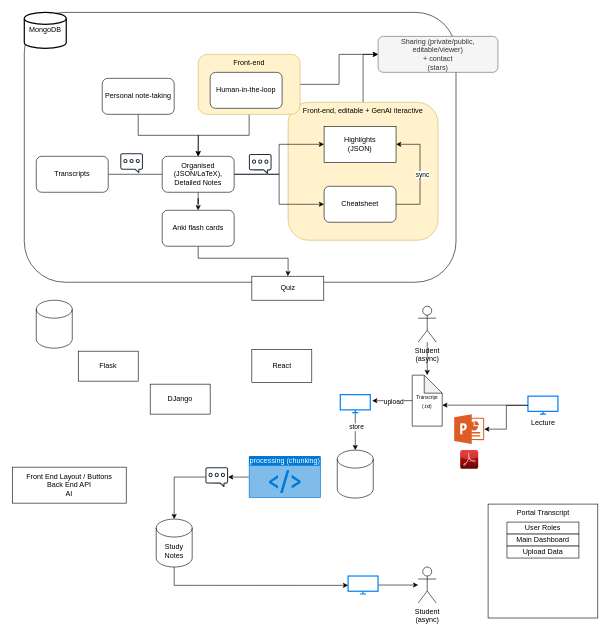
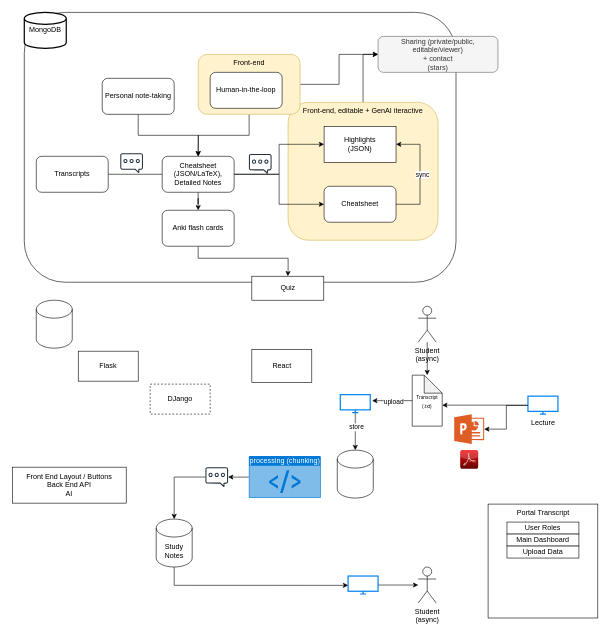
(198, 174) -> (198, 174)
(180, 399) -> (180, 399)
